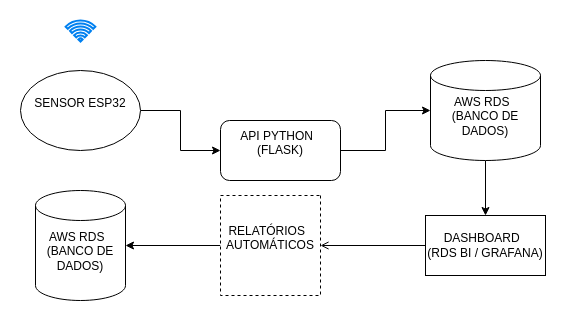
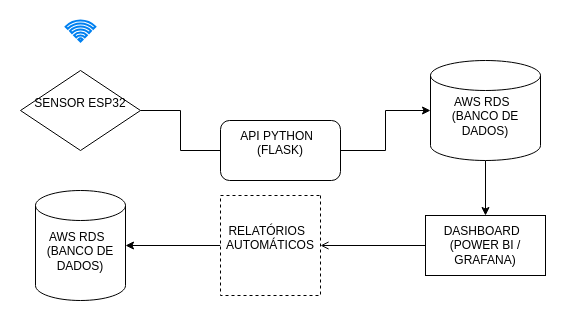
(81, 111) -> (81, 111)
(212, 151) -> (215, 151)
(486, 246) -> (486, 246)
